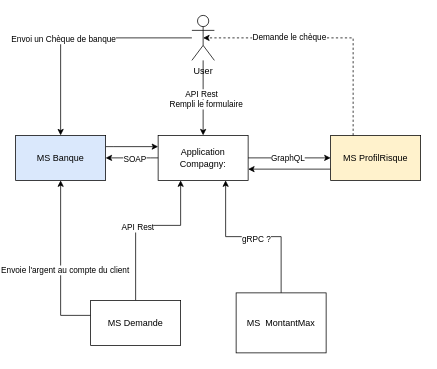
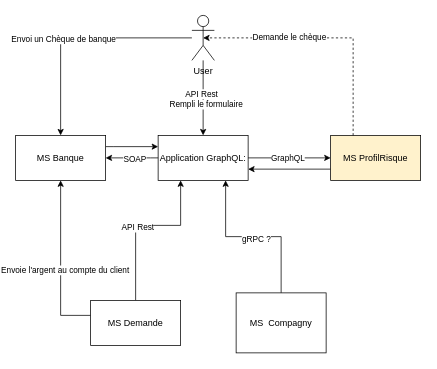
(60, 158) -> (60, 158)
(203, 158) -> (203, 158)
(281, 323) -> (281, 323)
